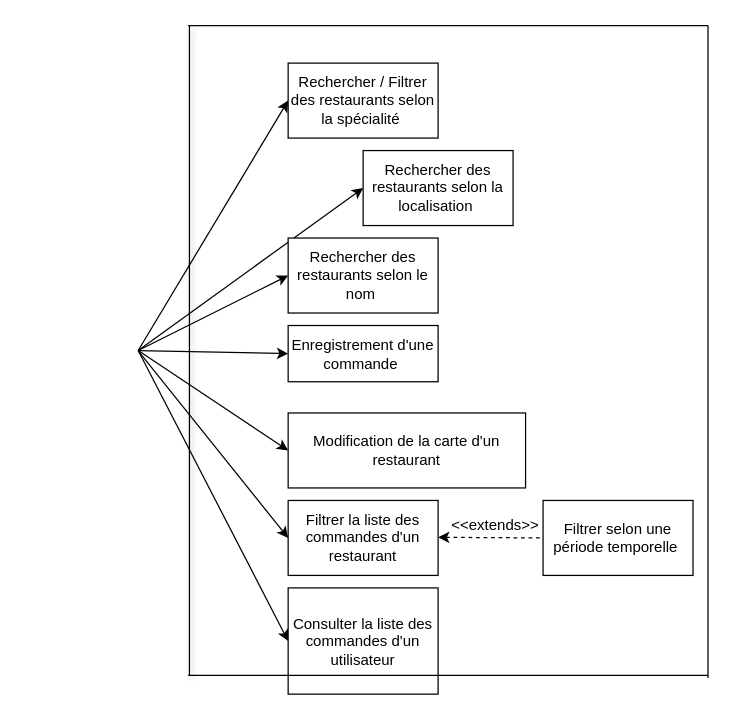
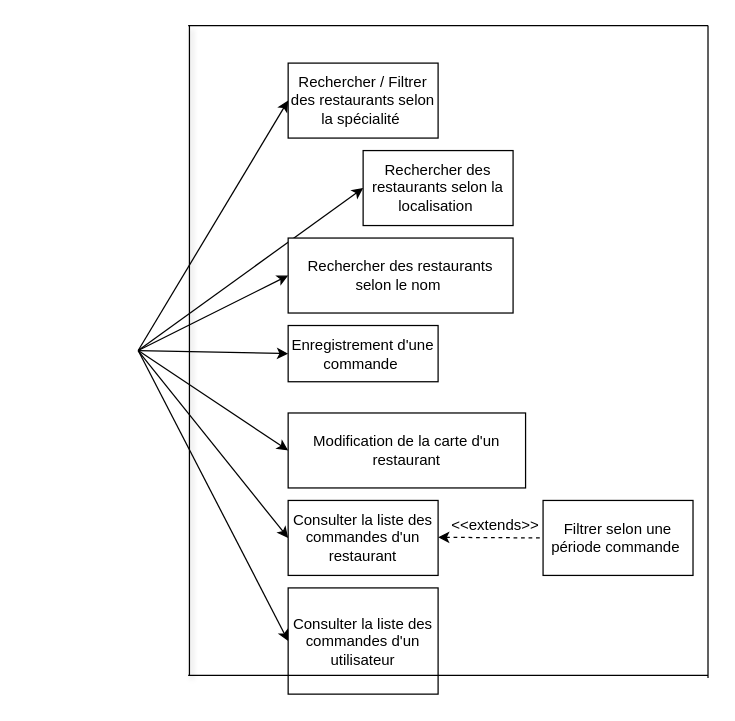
(363, 276) -> (401, 276)
(363, 538) -> (363, 538)
(618, 538) -> (618, 538)
